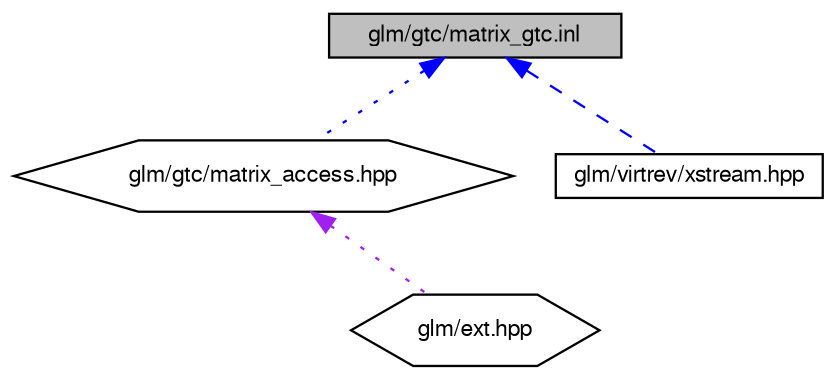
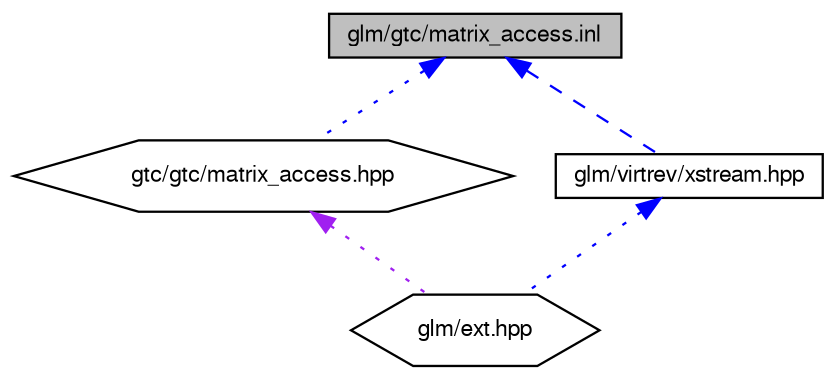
(475, 36) -> (475, 36)
(264, 176) -> (264, 176)
none -> (582, 253)
